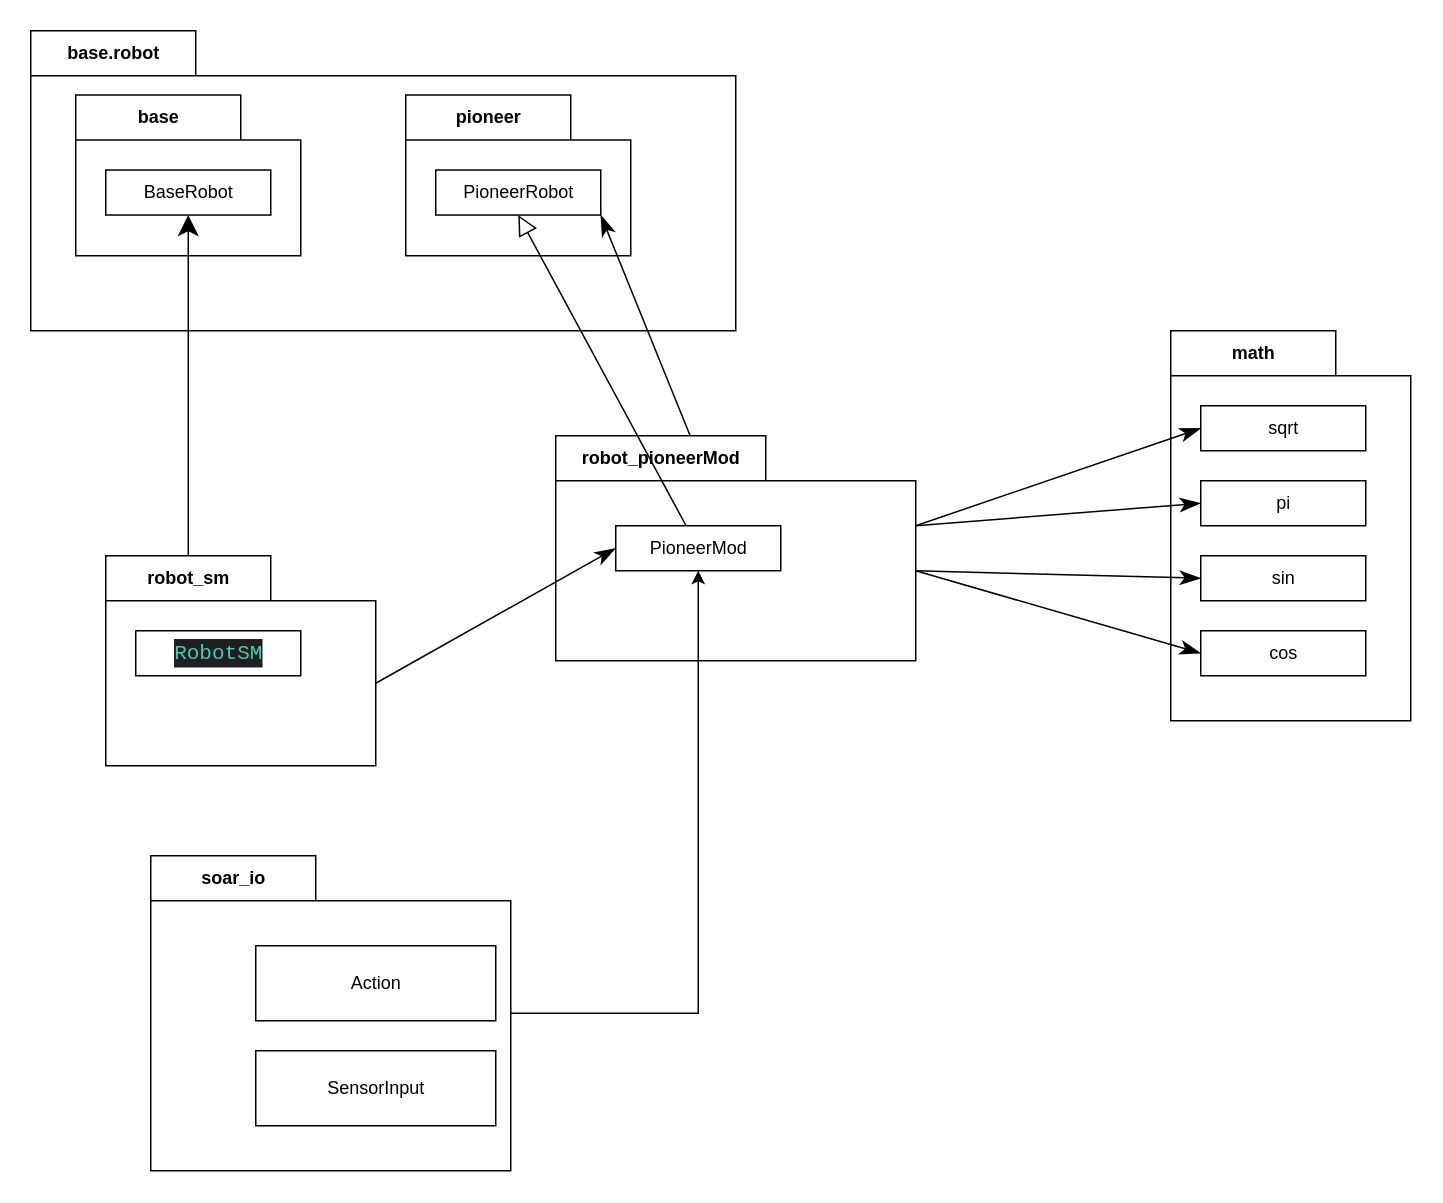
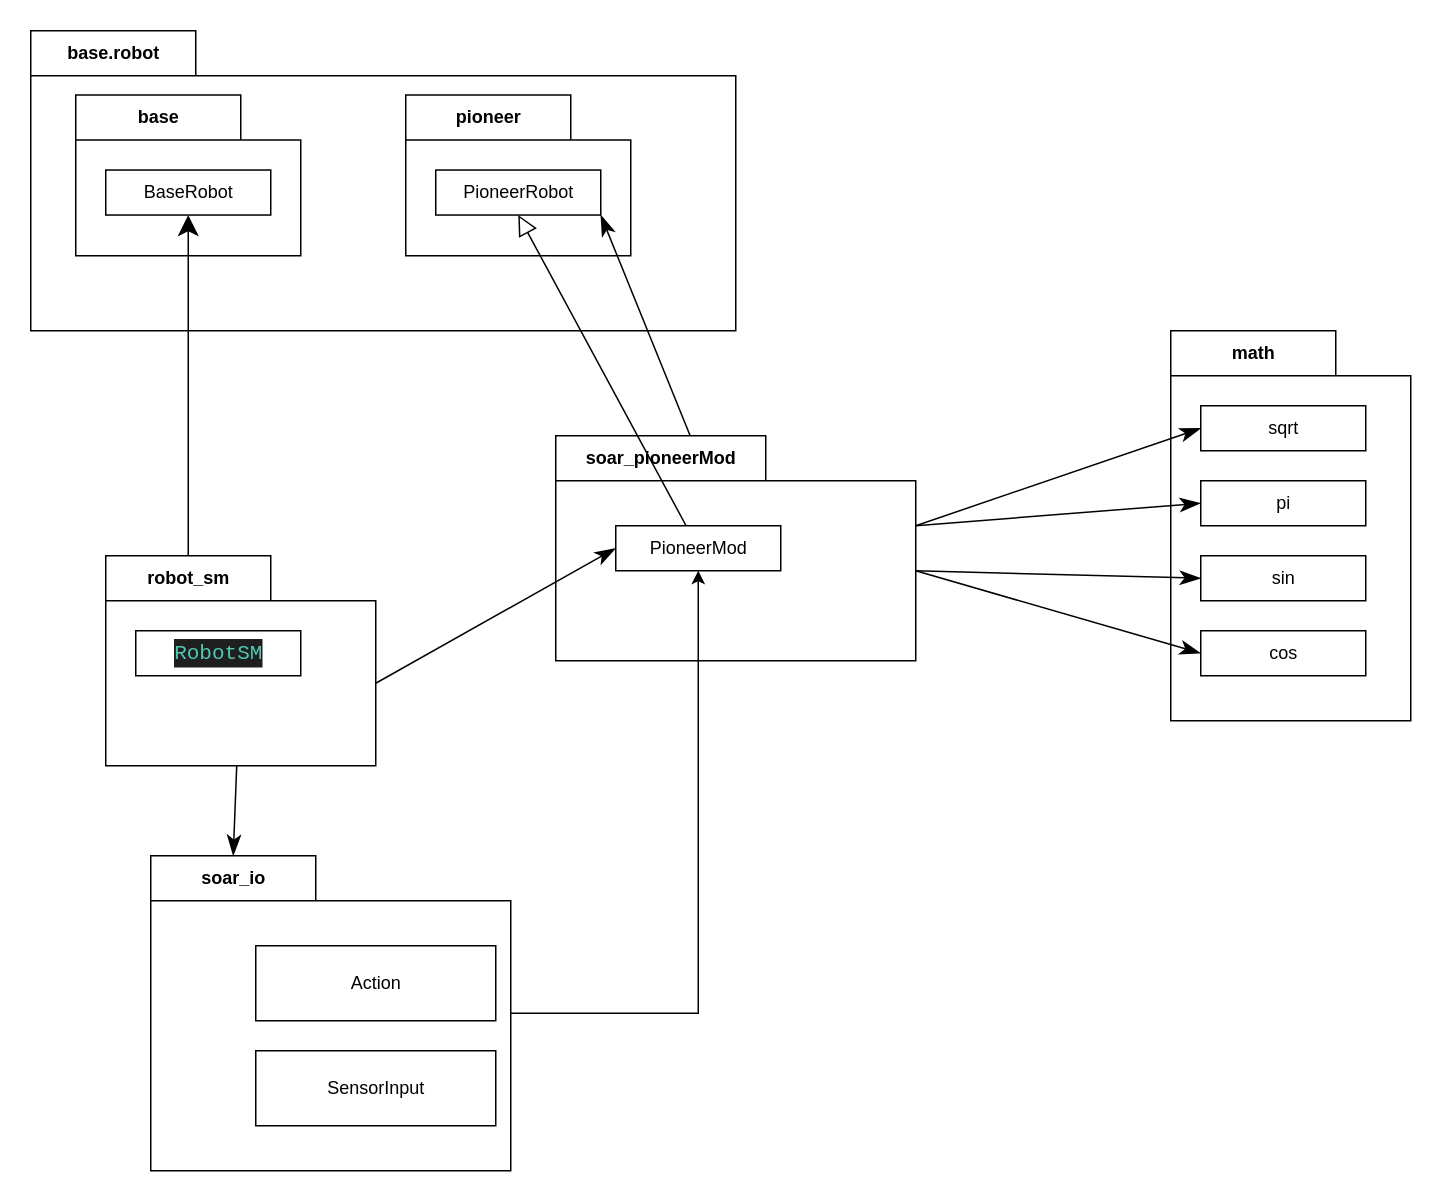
(662, 458) -> (662, 458)
none -> (235, 803)
